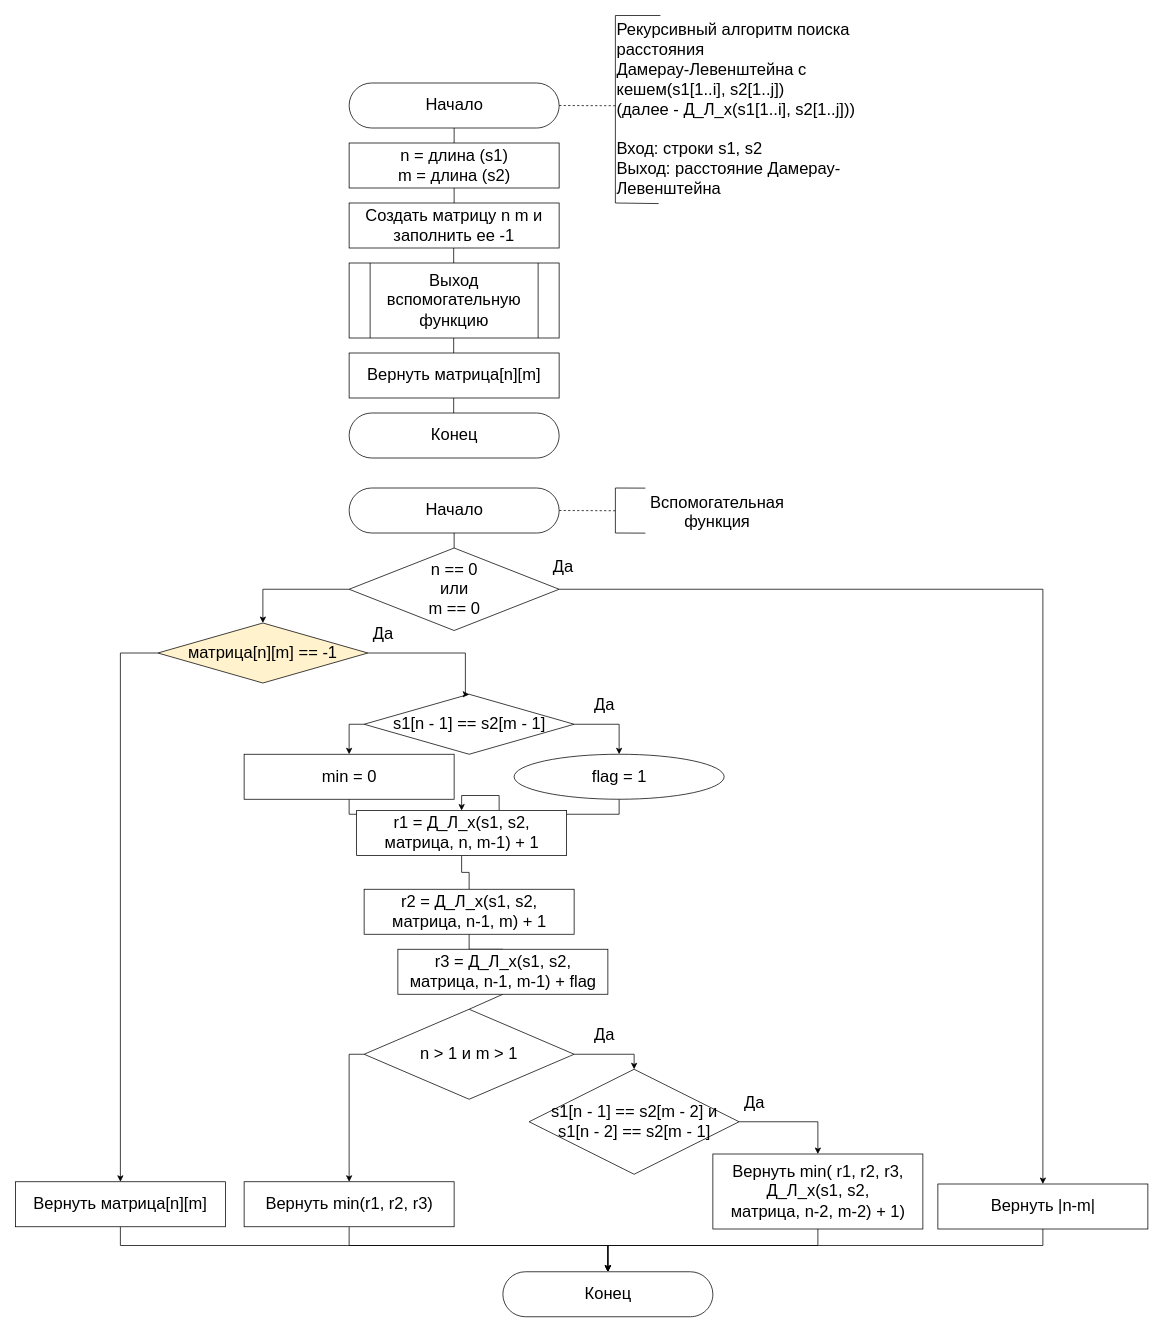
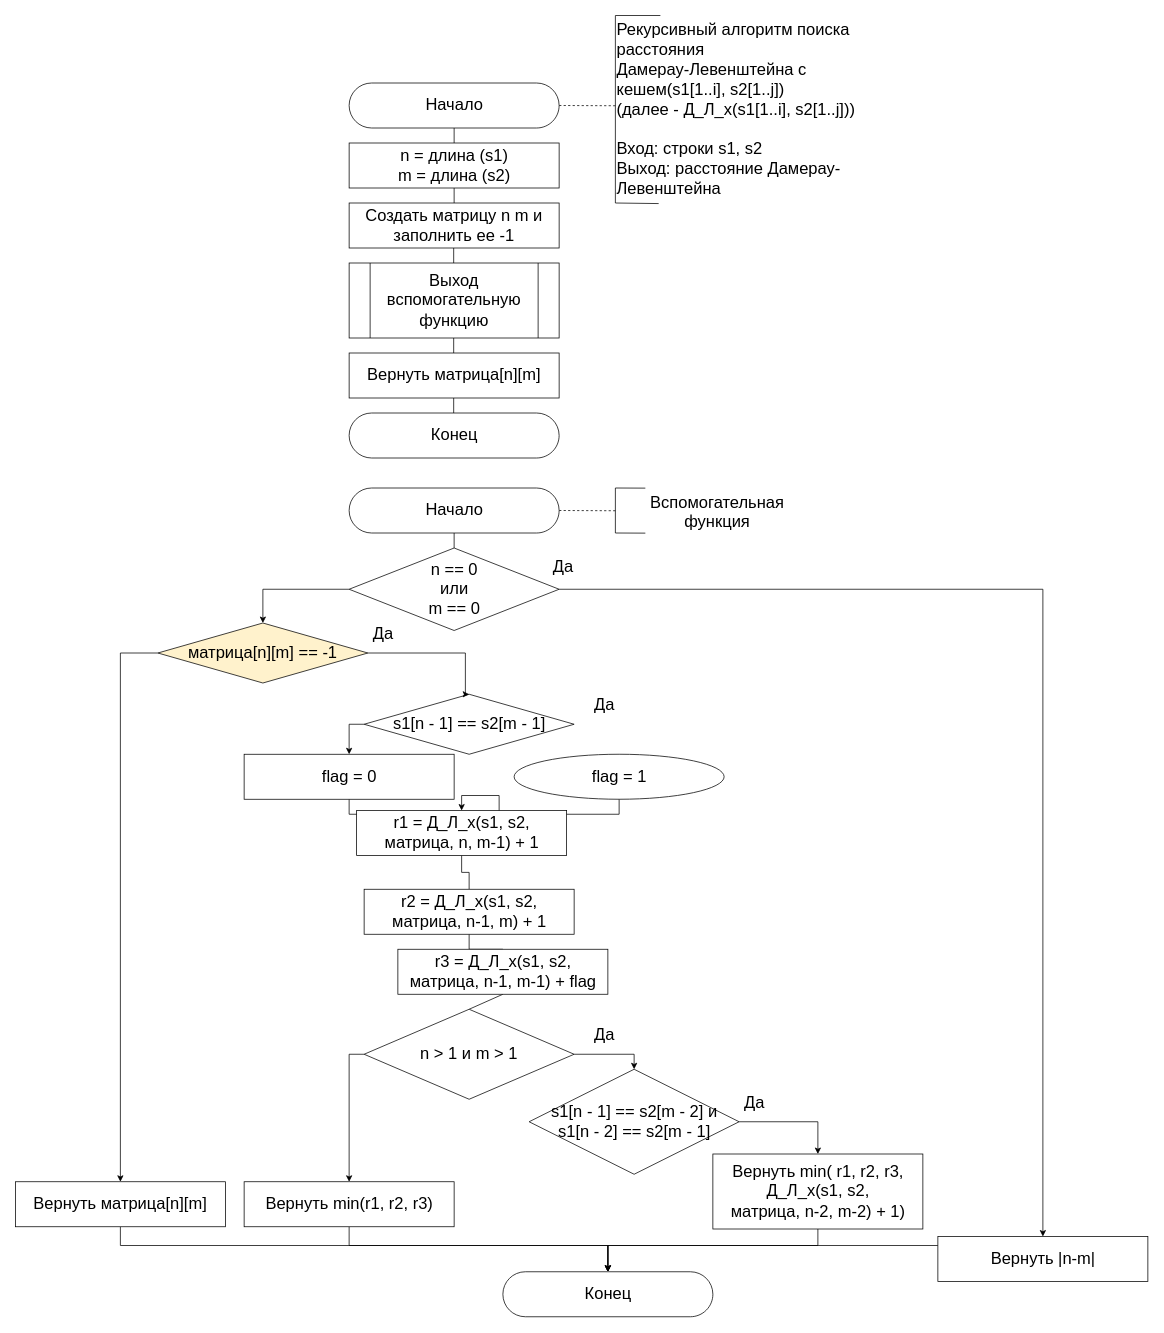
(597, 724) -> none
(350, 777) -> (350, 777)
(1043, 1206) -> (1043, 1259)
